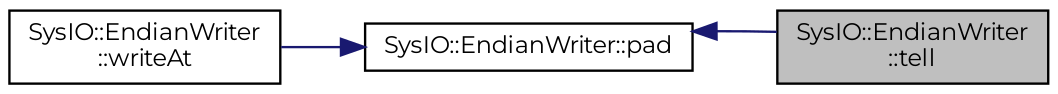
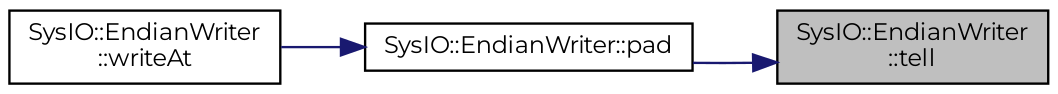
(747, 31) -> (723, 63)
